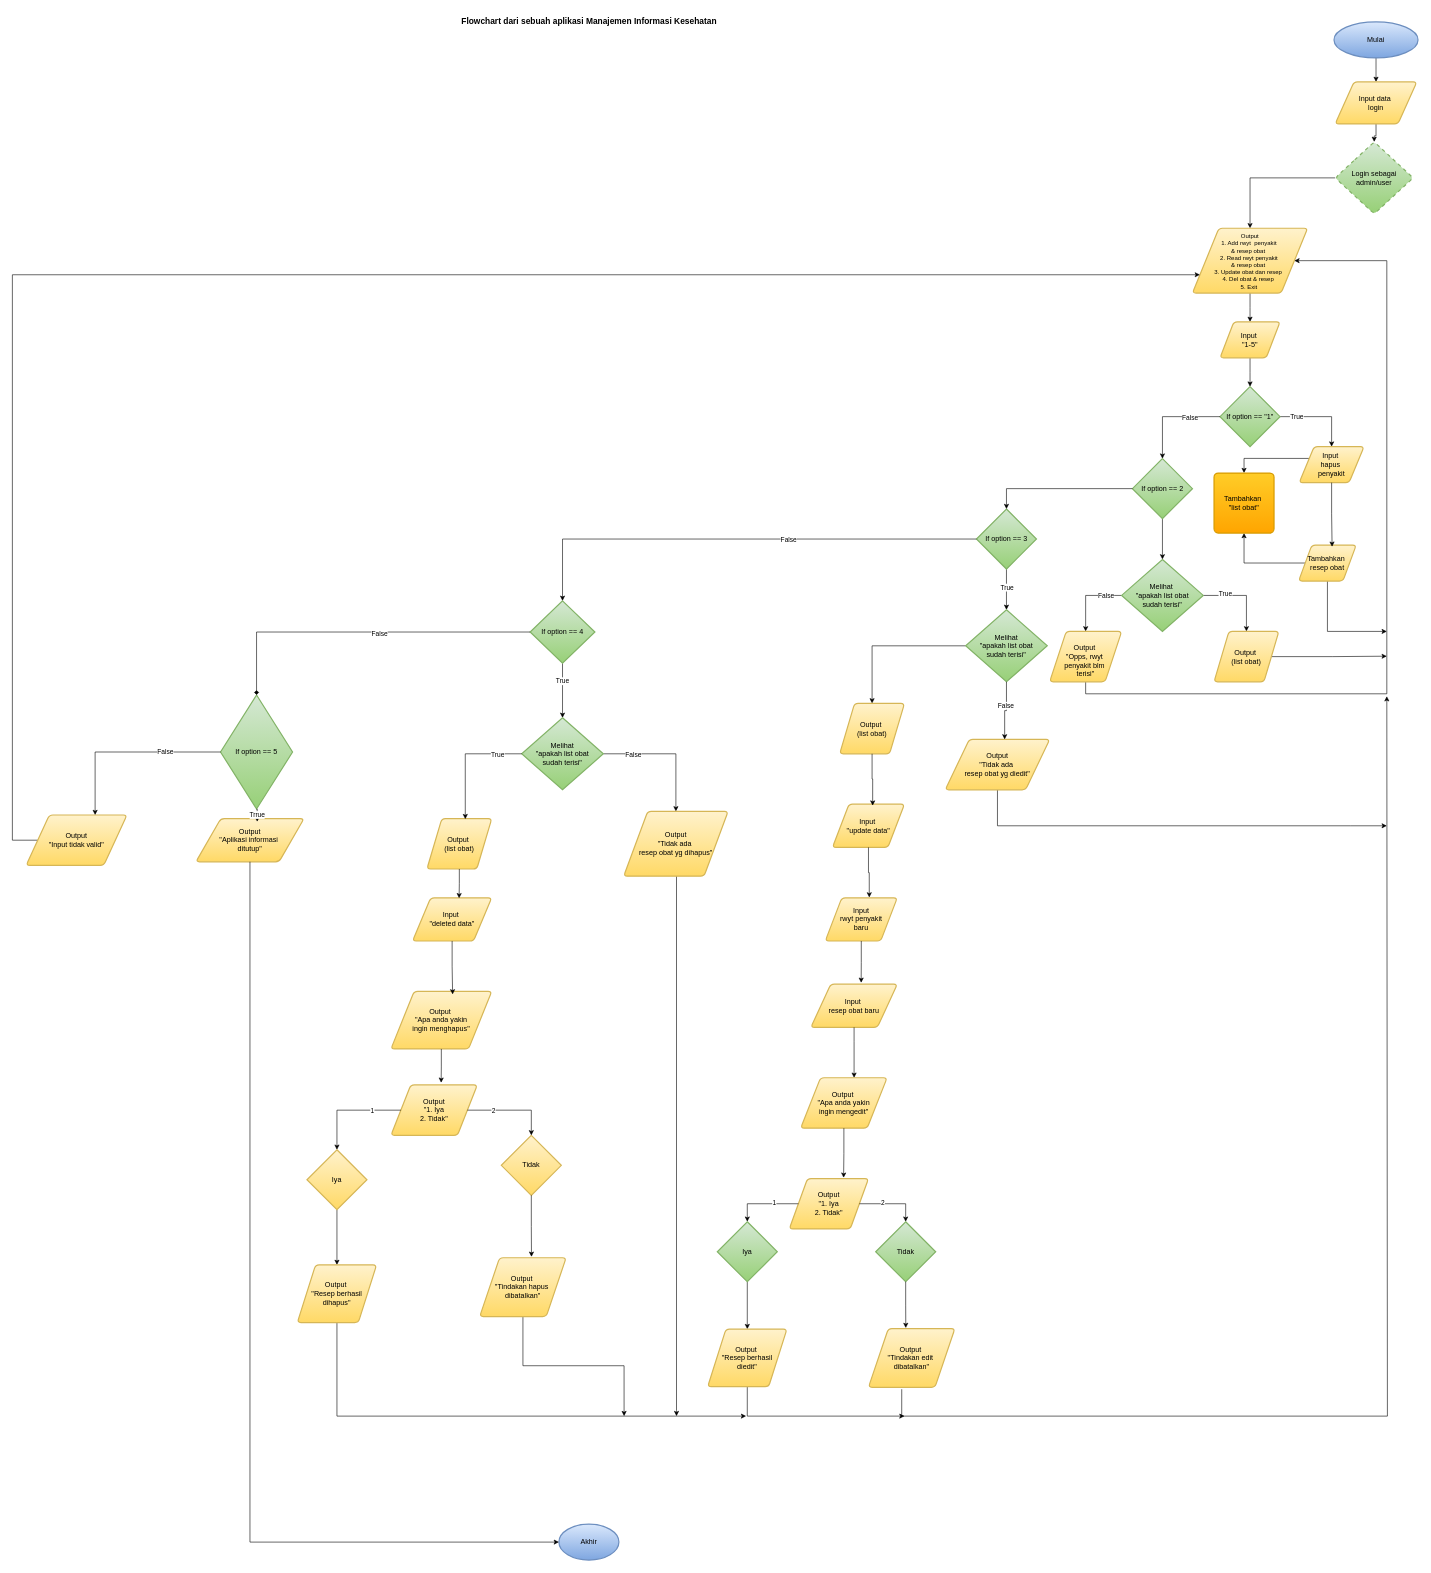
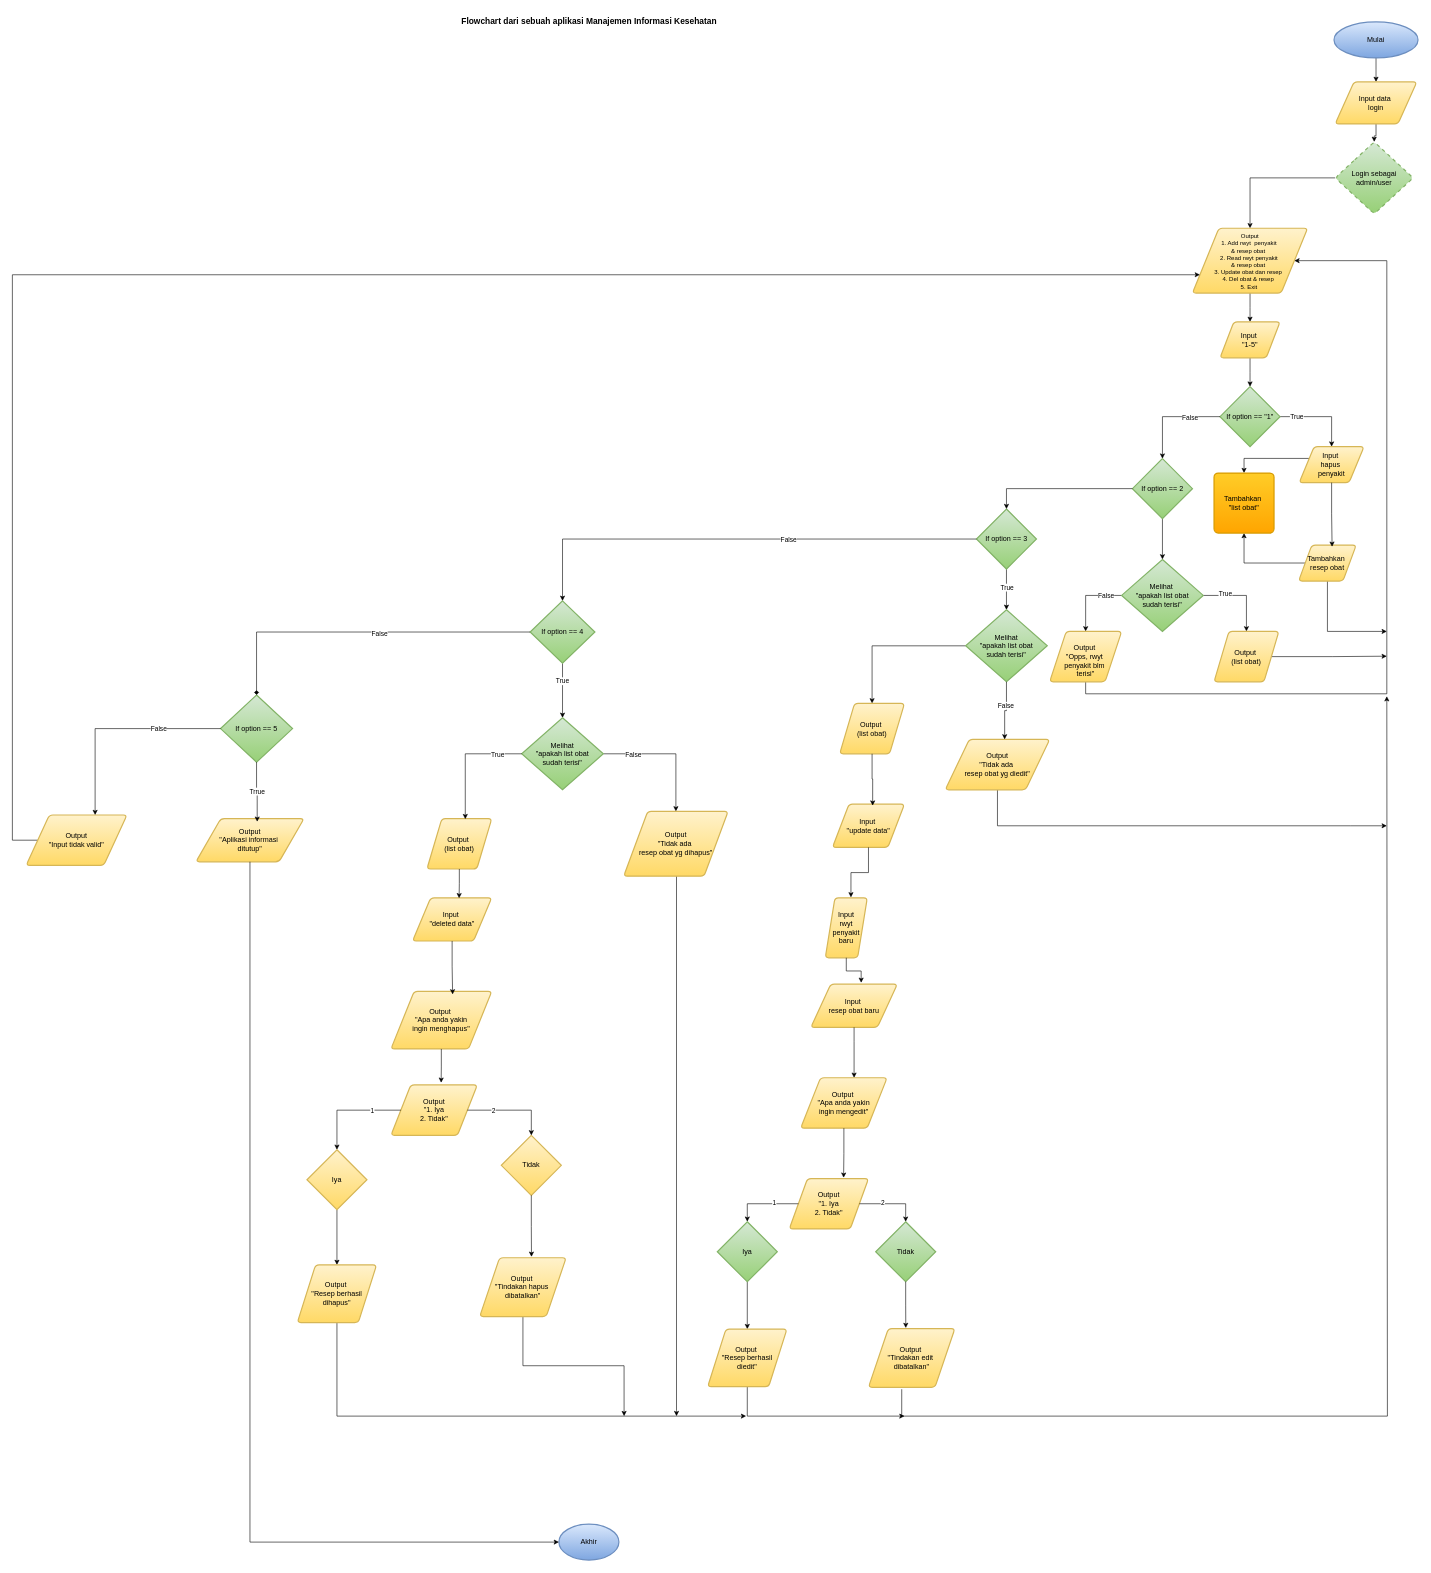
(257, 752) -> (257, 729)
(861, 920) -> (846, 928)
